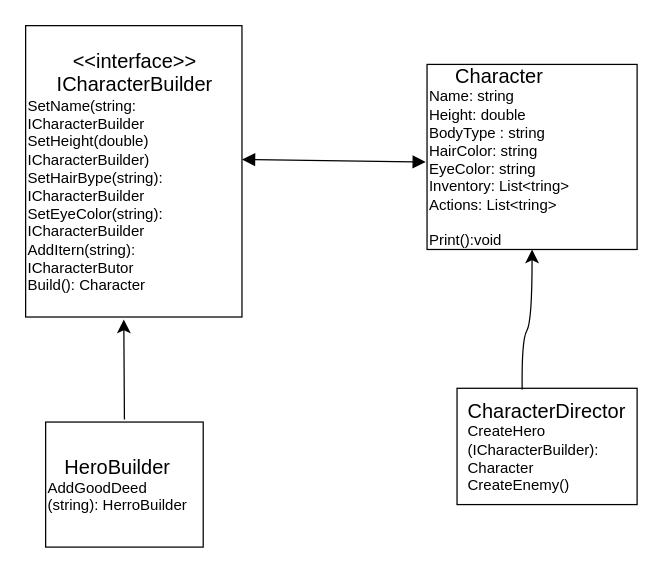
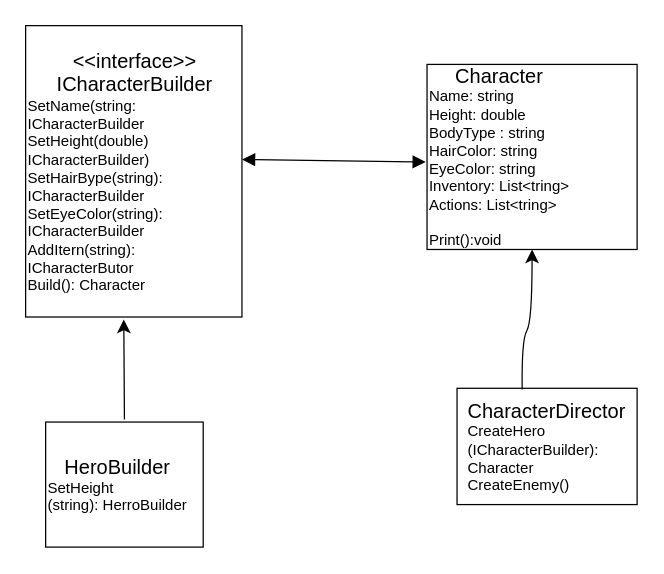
(126, 484) -> (126, 484)
